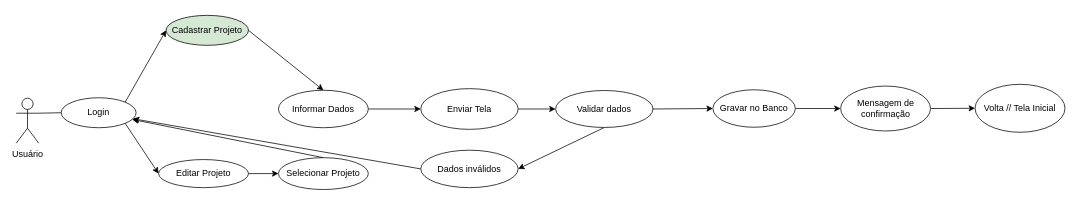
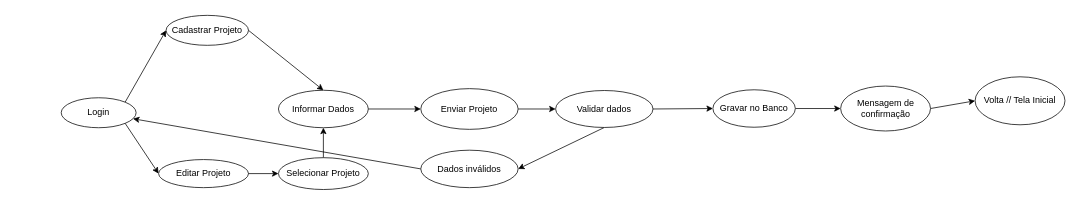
(207, 30) -> (207, 30)
(1020, 108) -> (1020, 101)
(469, 109) -> (469, 109)
(49, 113) -> none
(27, 121) -> none
(229, 139) -> (323, 146)
